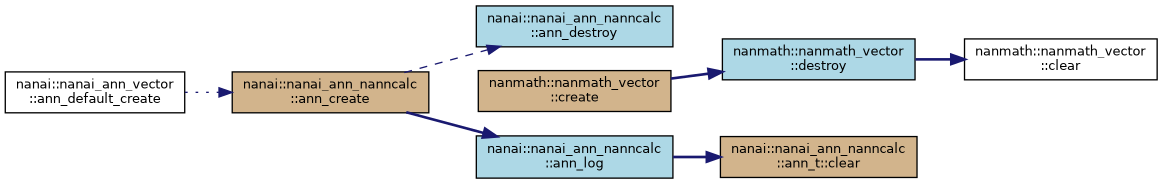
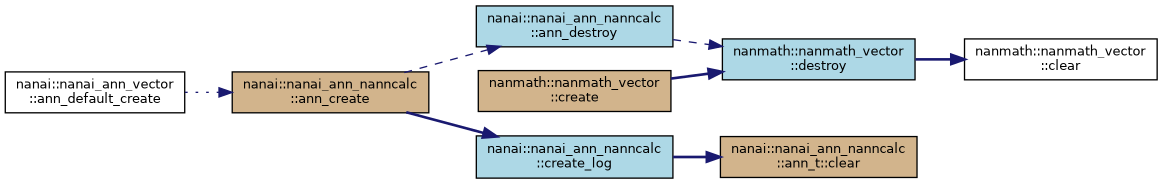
none -> (691, 42)
(575, 157) -> (575, 157)
